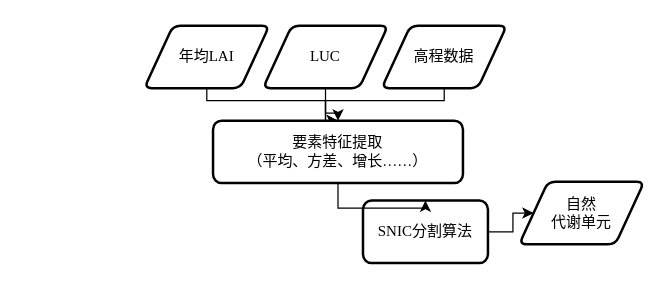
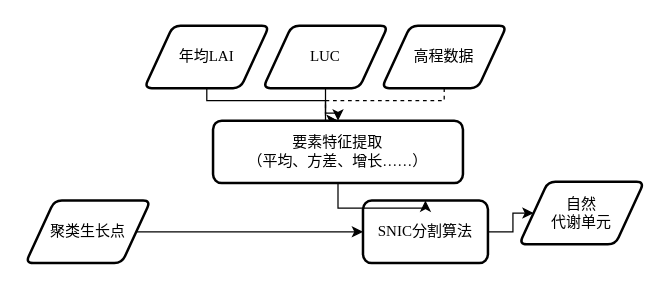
(391, 101) -> (391, 101)
none -> (88, 232)
none -> (246, 232)
